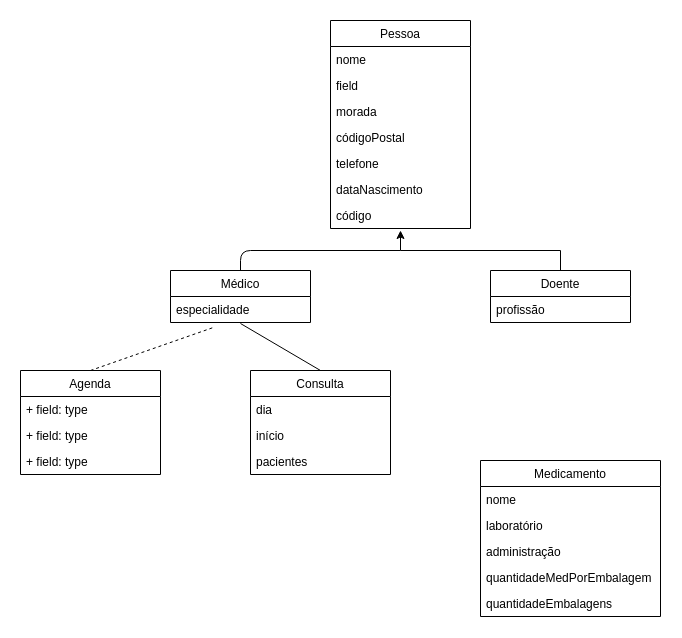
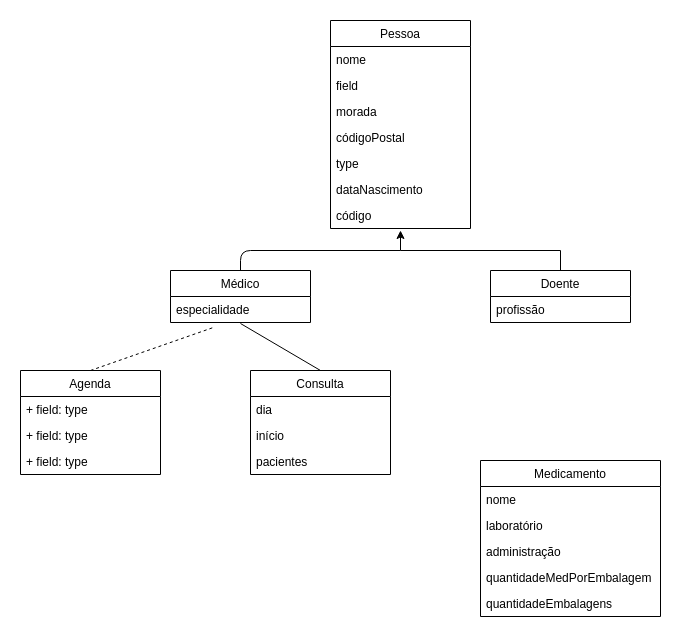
(361, 164) -> (349, 164)
